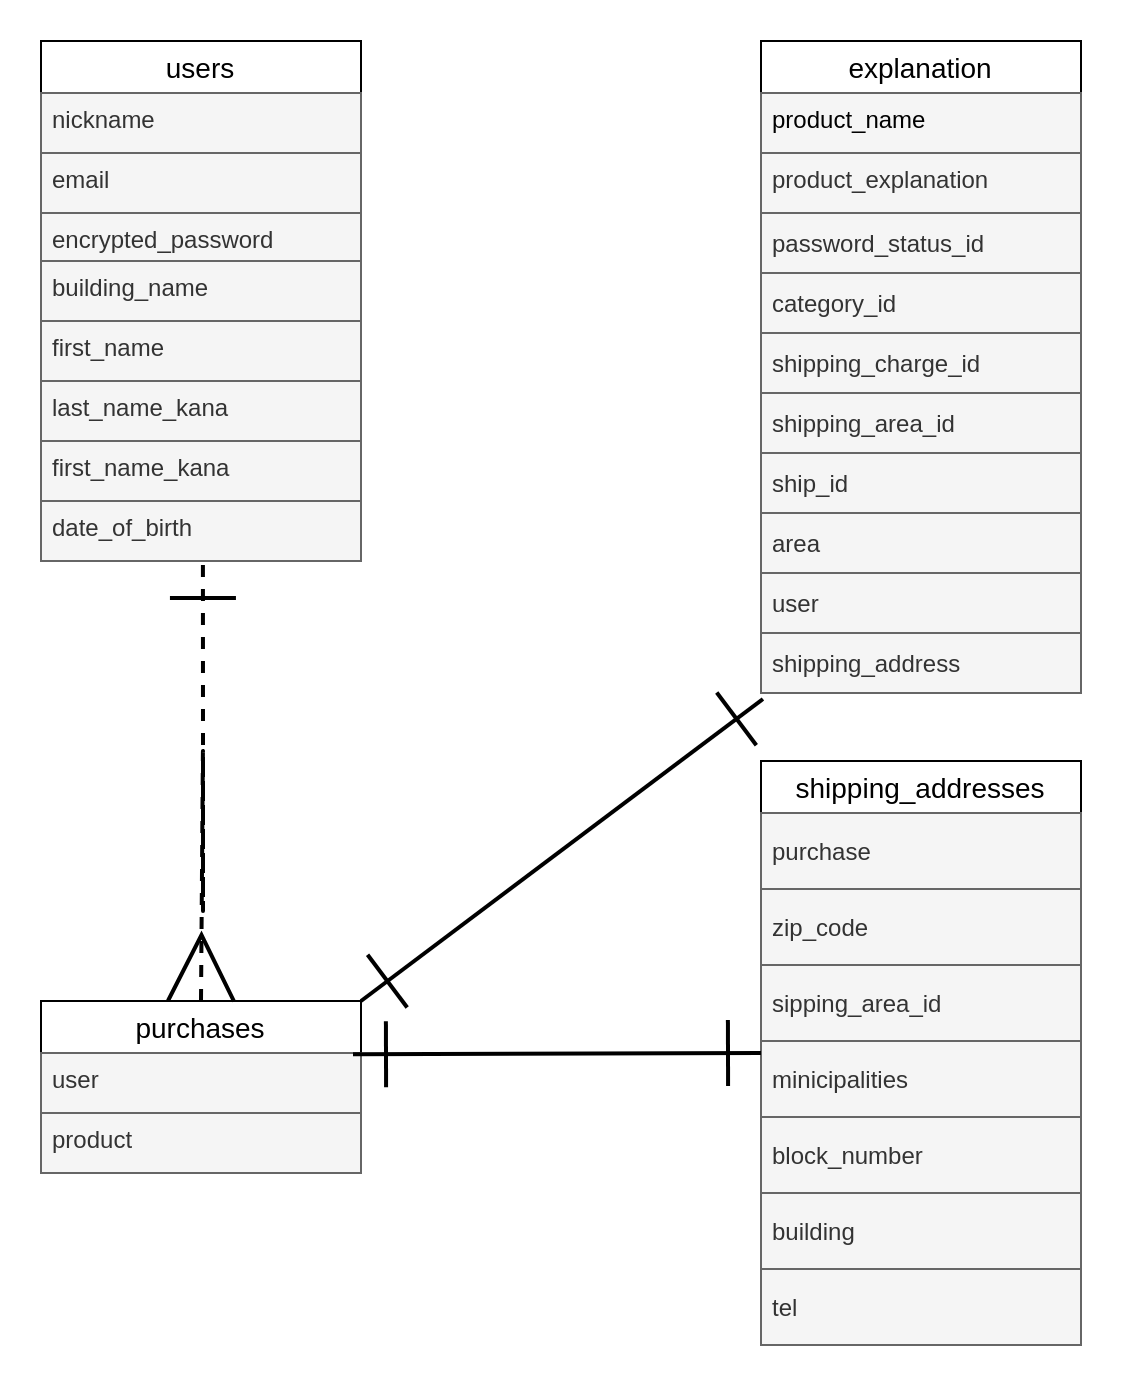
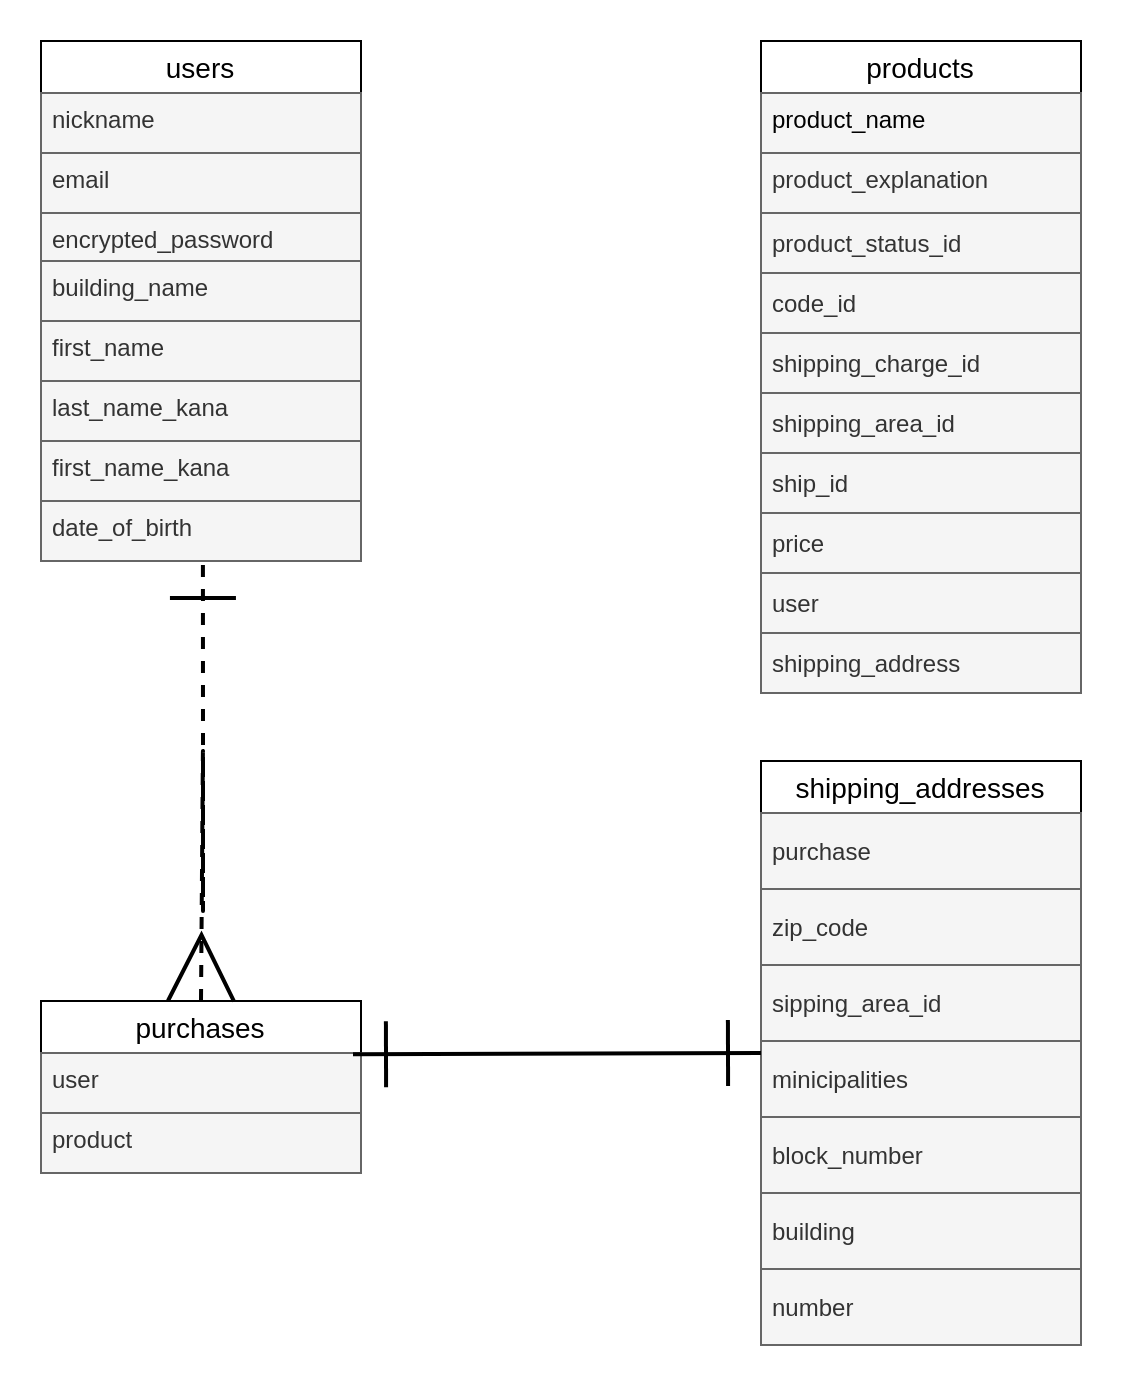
(920, 69) -> (920, 69)
(890, 244) -> (883, 244)
(843, 304) -> (816, 304)
(799, 544) -> (802, 544)
(562, 850) -> none
(789, 1308) -> (812, 1308)
